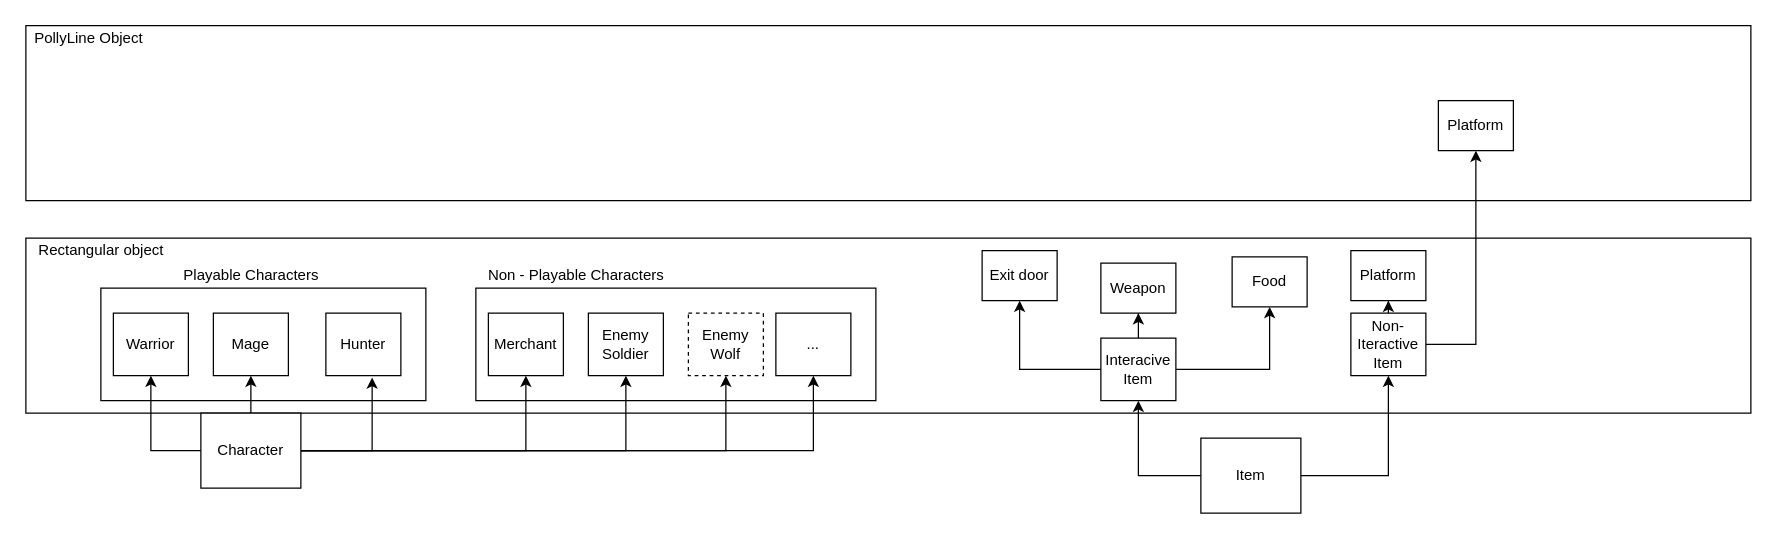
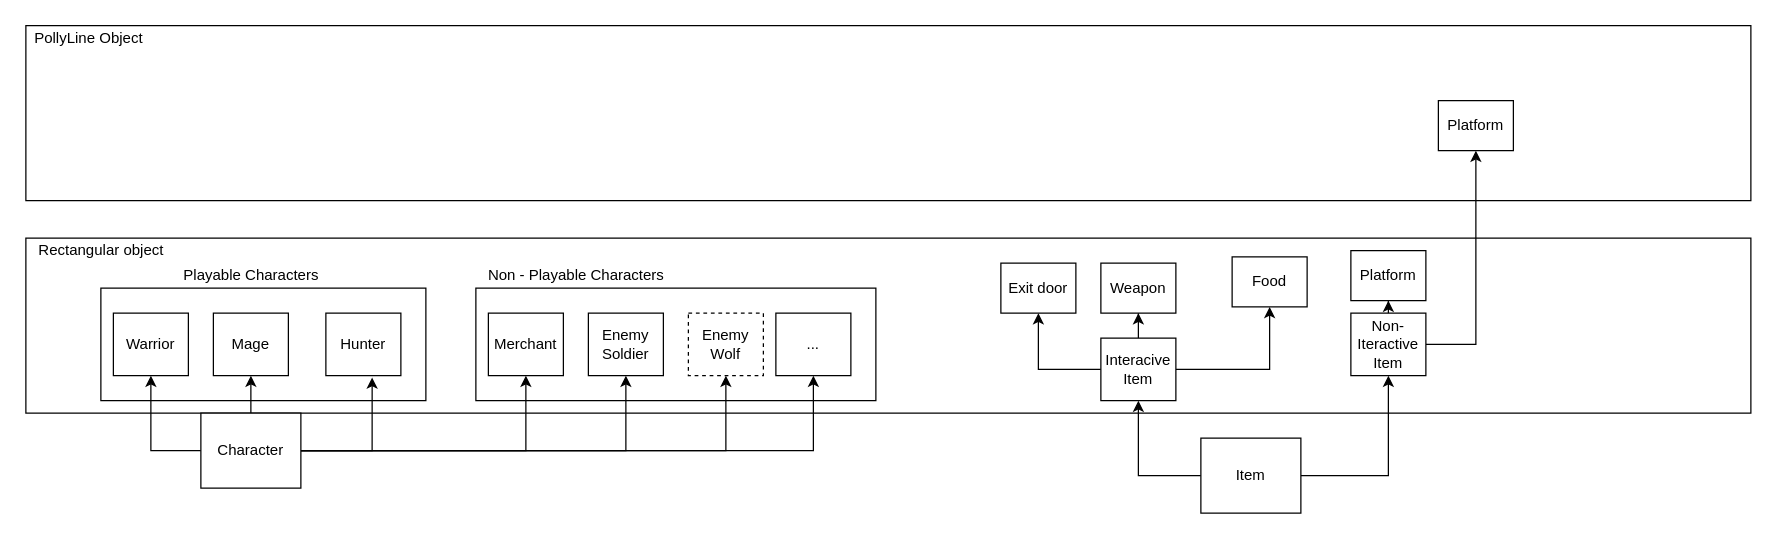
(1019, 276) -> (1038, 288)
